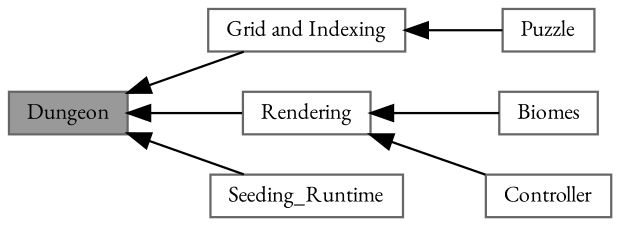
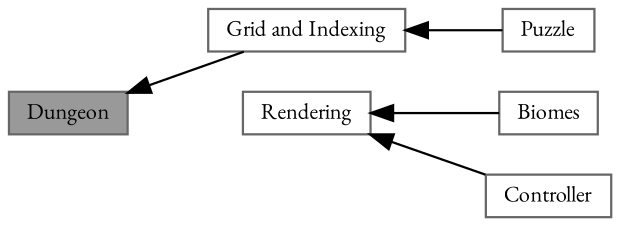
(196, 113) -> none
(307, 196) -> none
